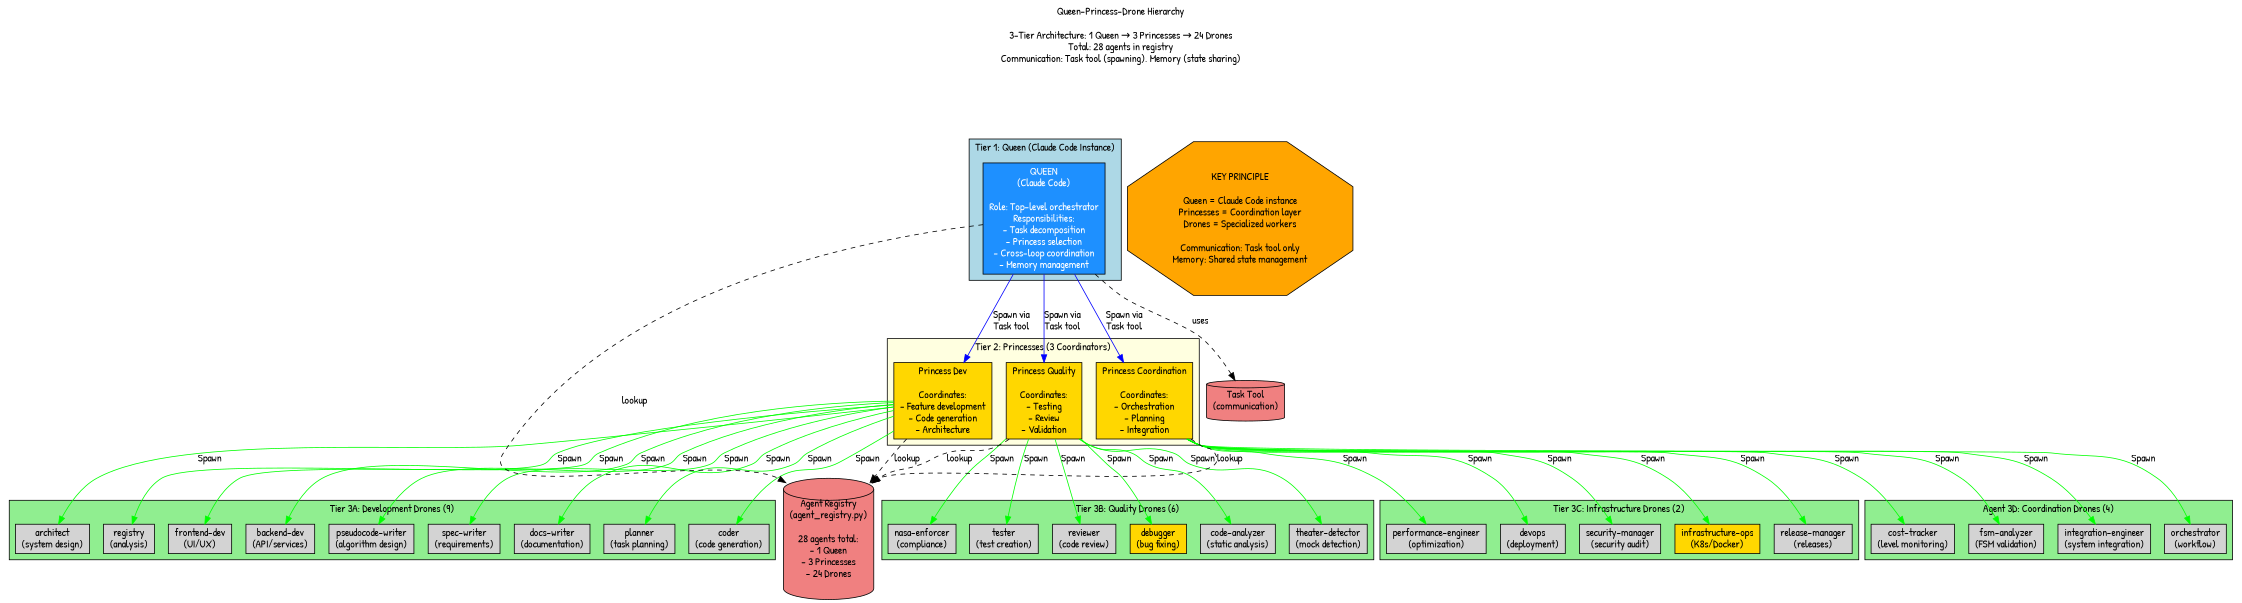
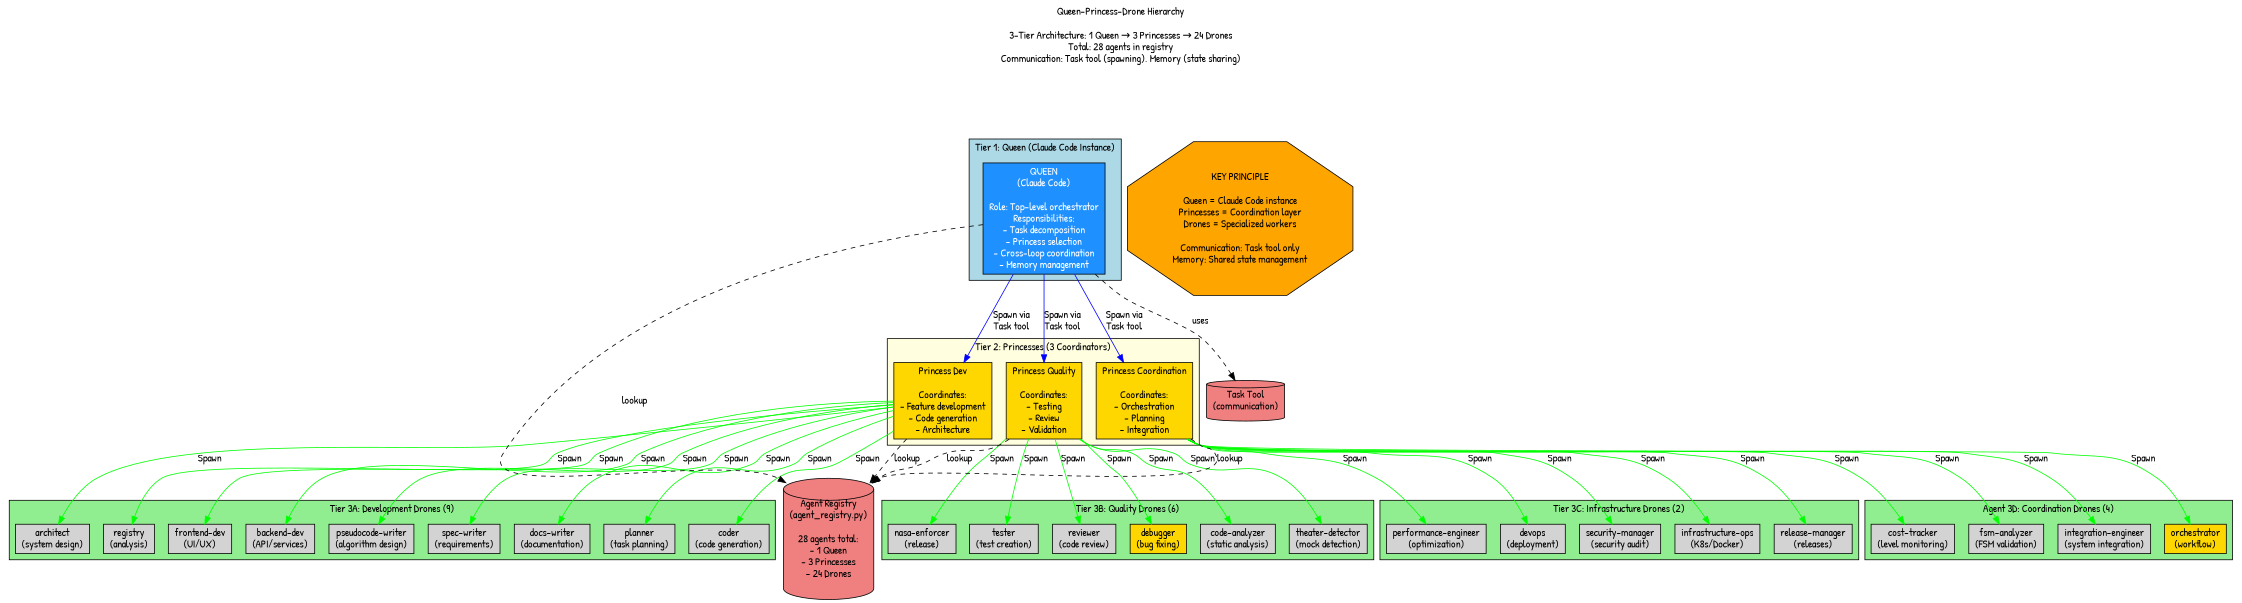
(922, 539) -> (922, 539)
(1717, 539) -> (1717, 539)
(2195, 539) -> (2195, 539)
